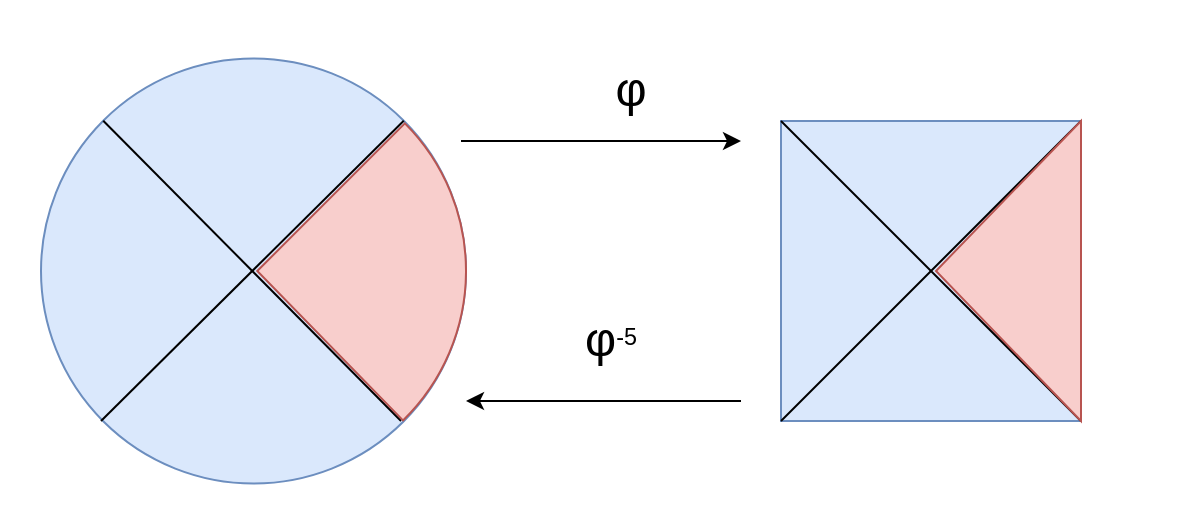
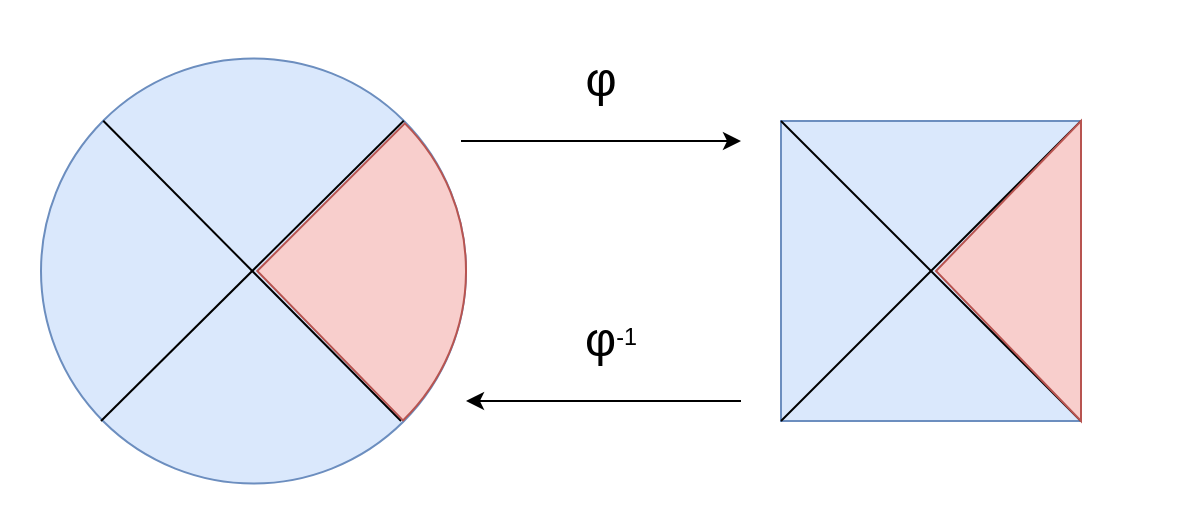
(631, 91) -> (601, 81)
(612, 341) -> (612, 341)
